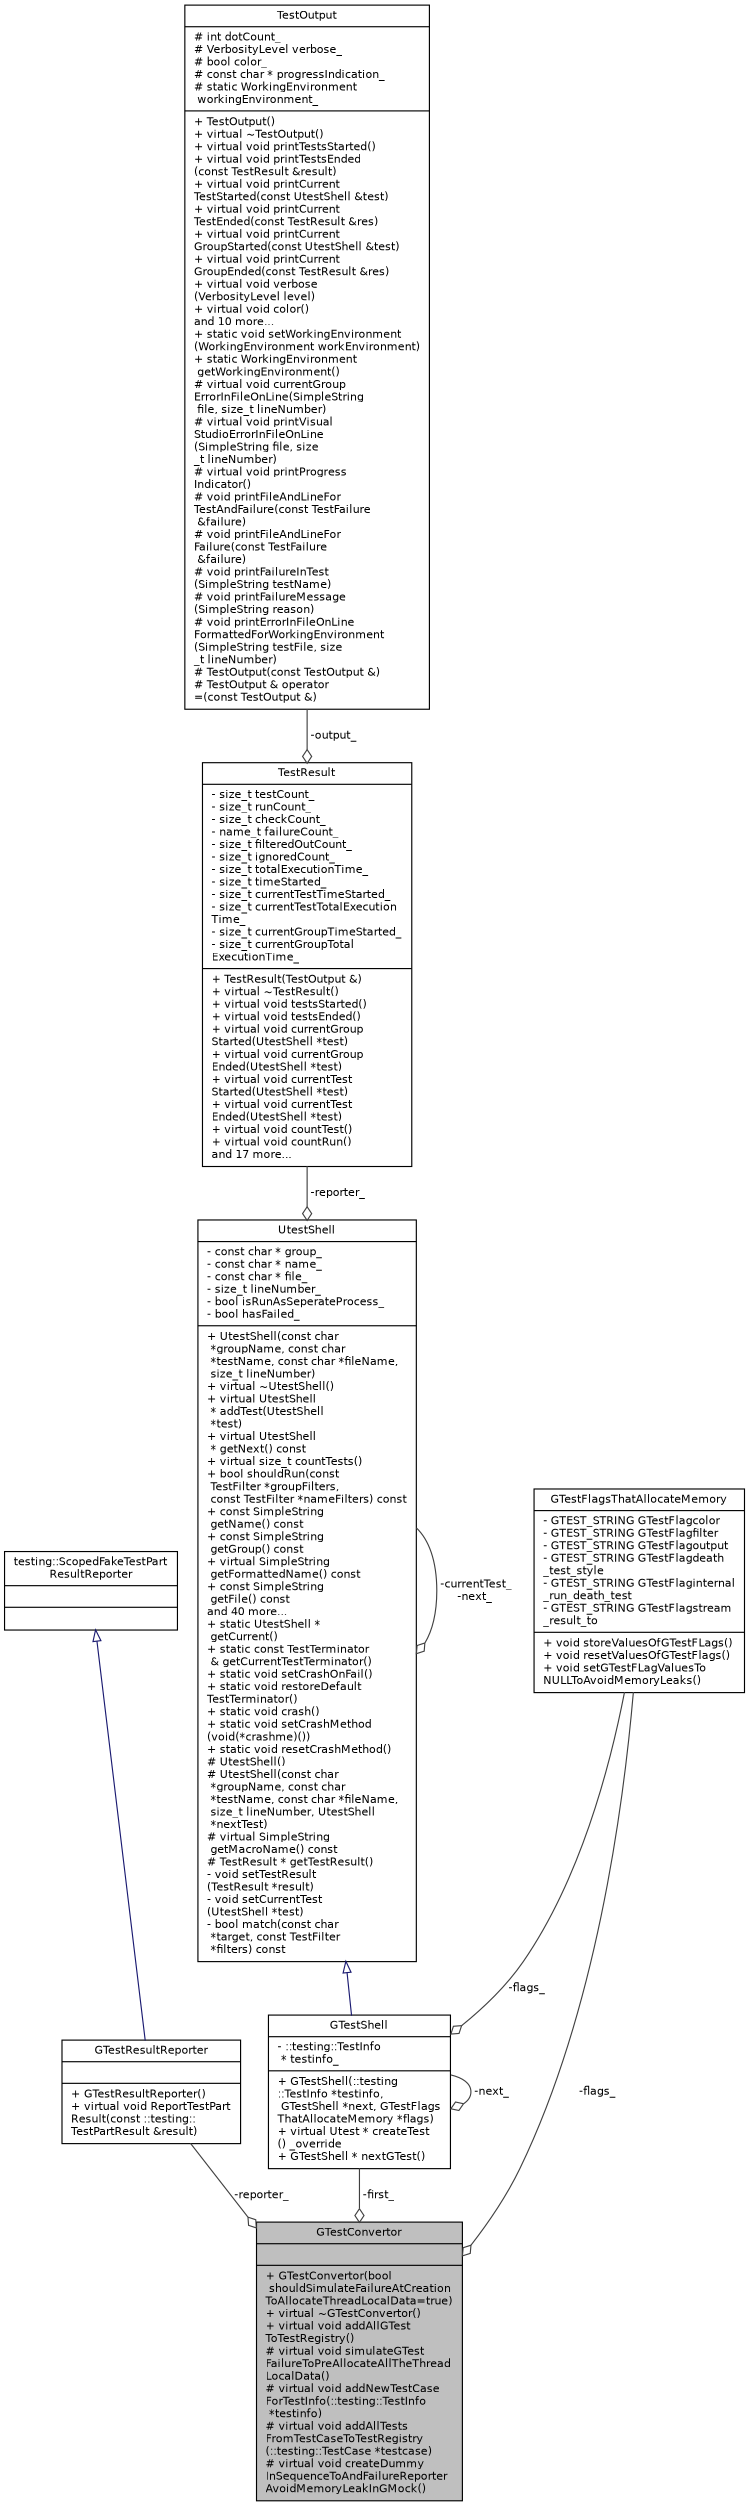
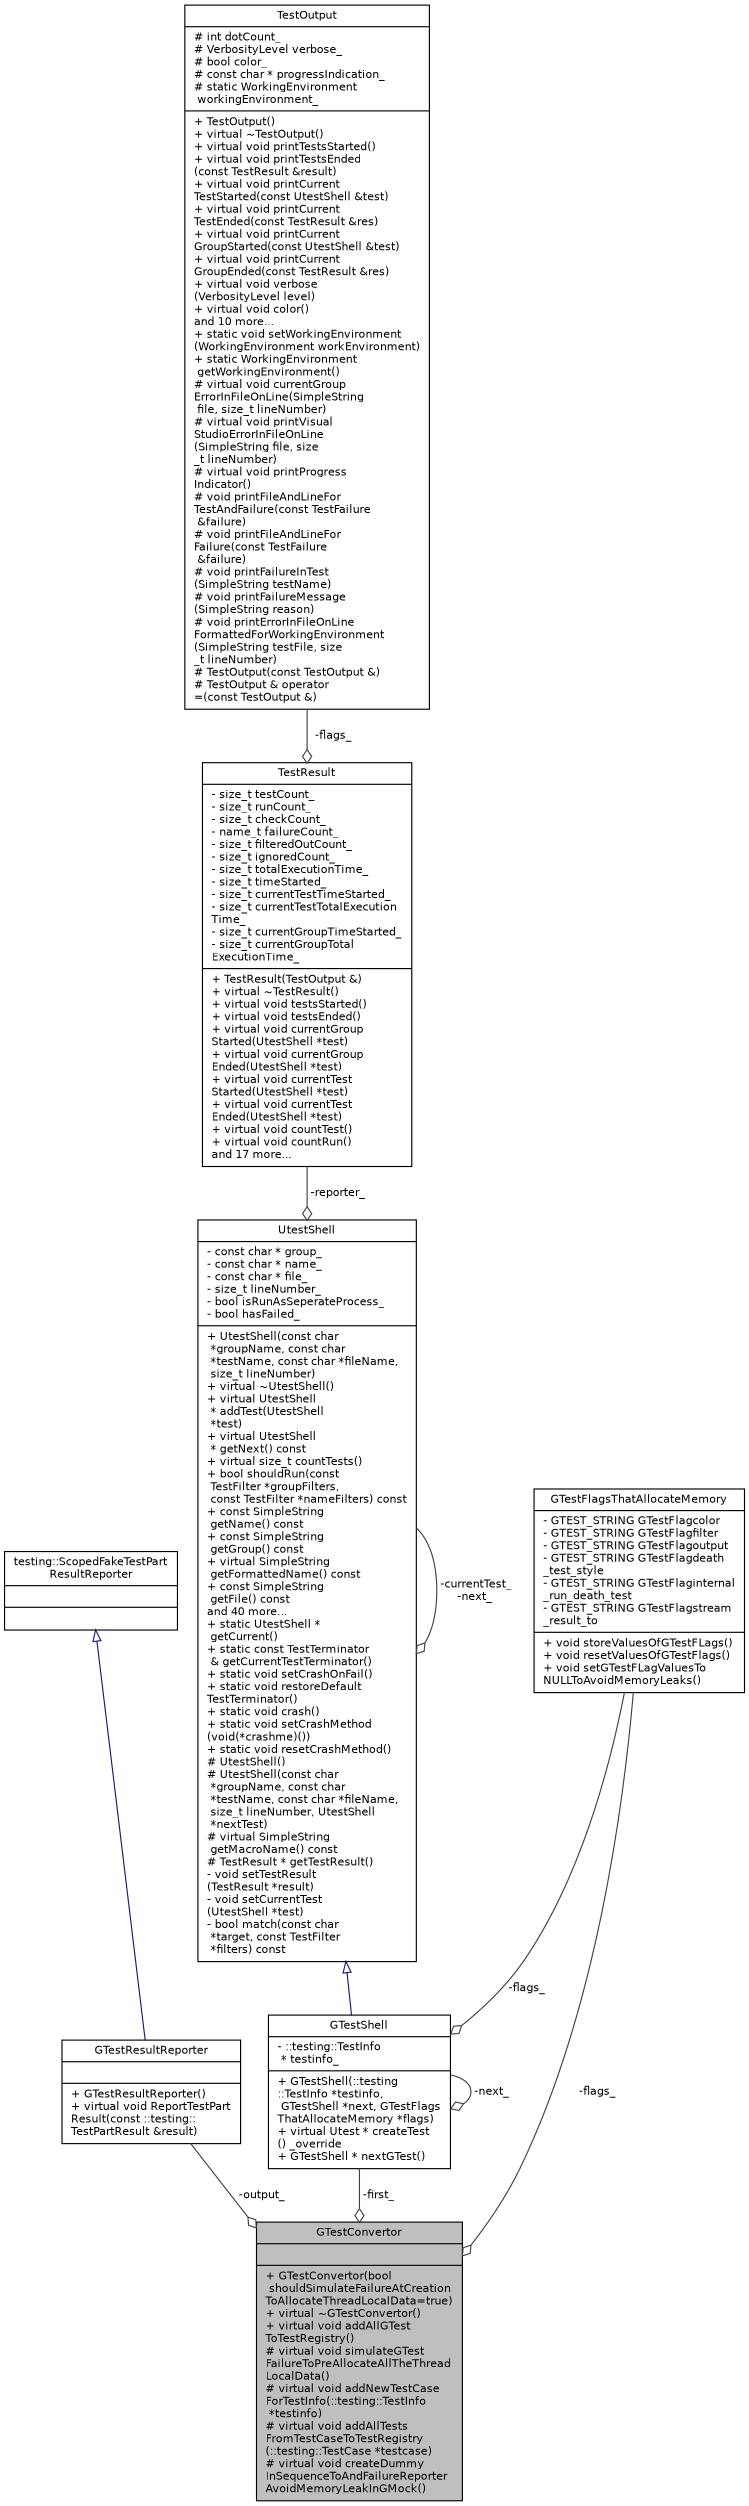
(332, 736) -> (332, 736)
(260, 2195) -> (260, 2195)
